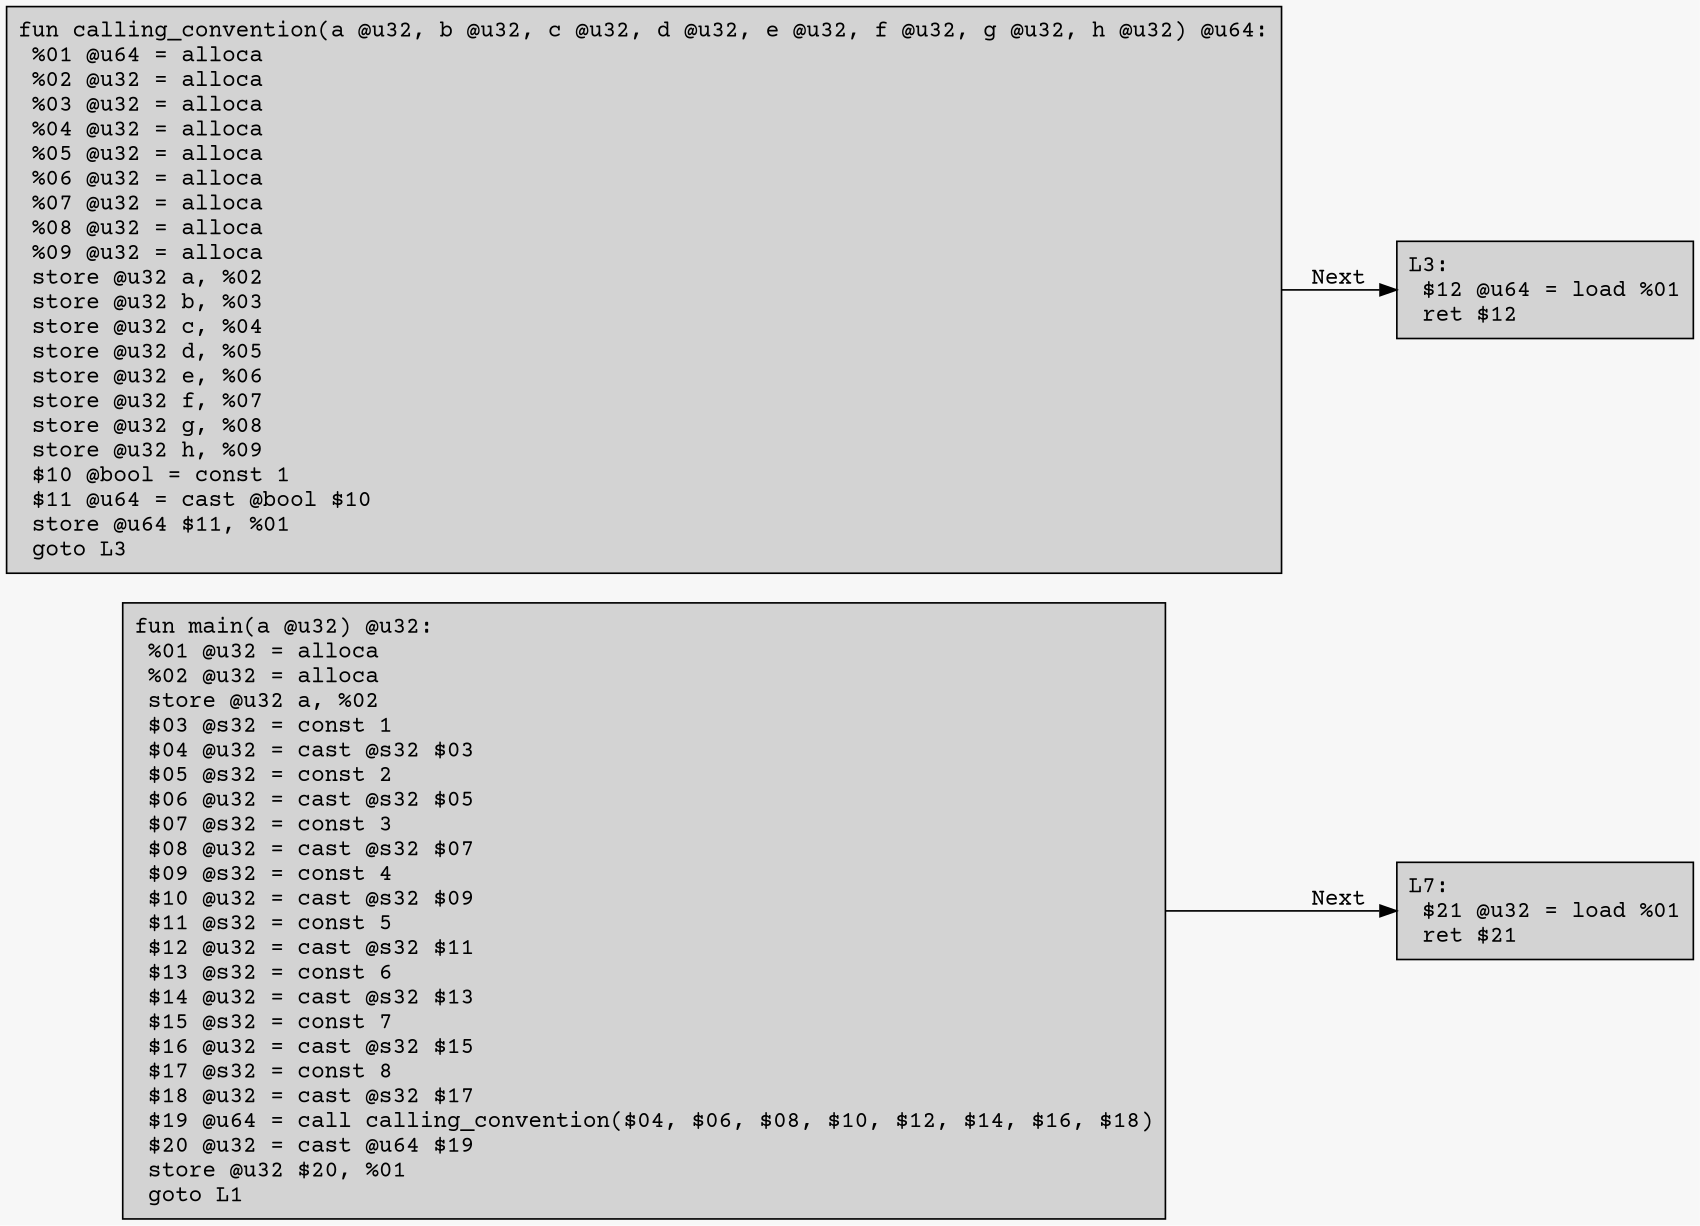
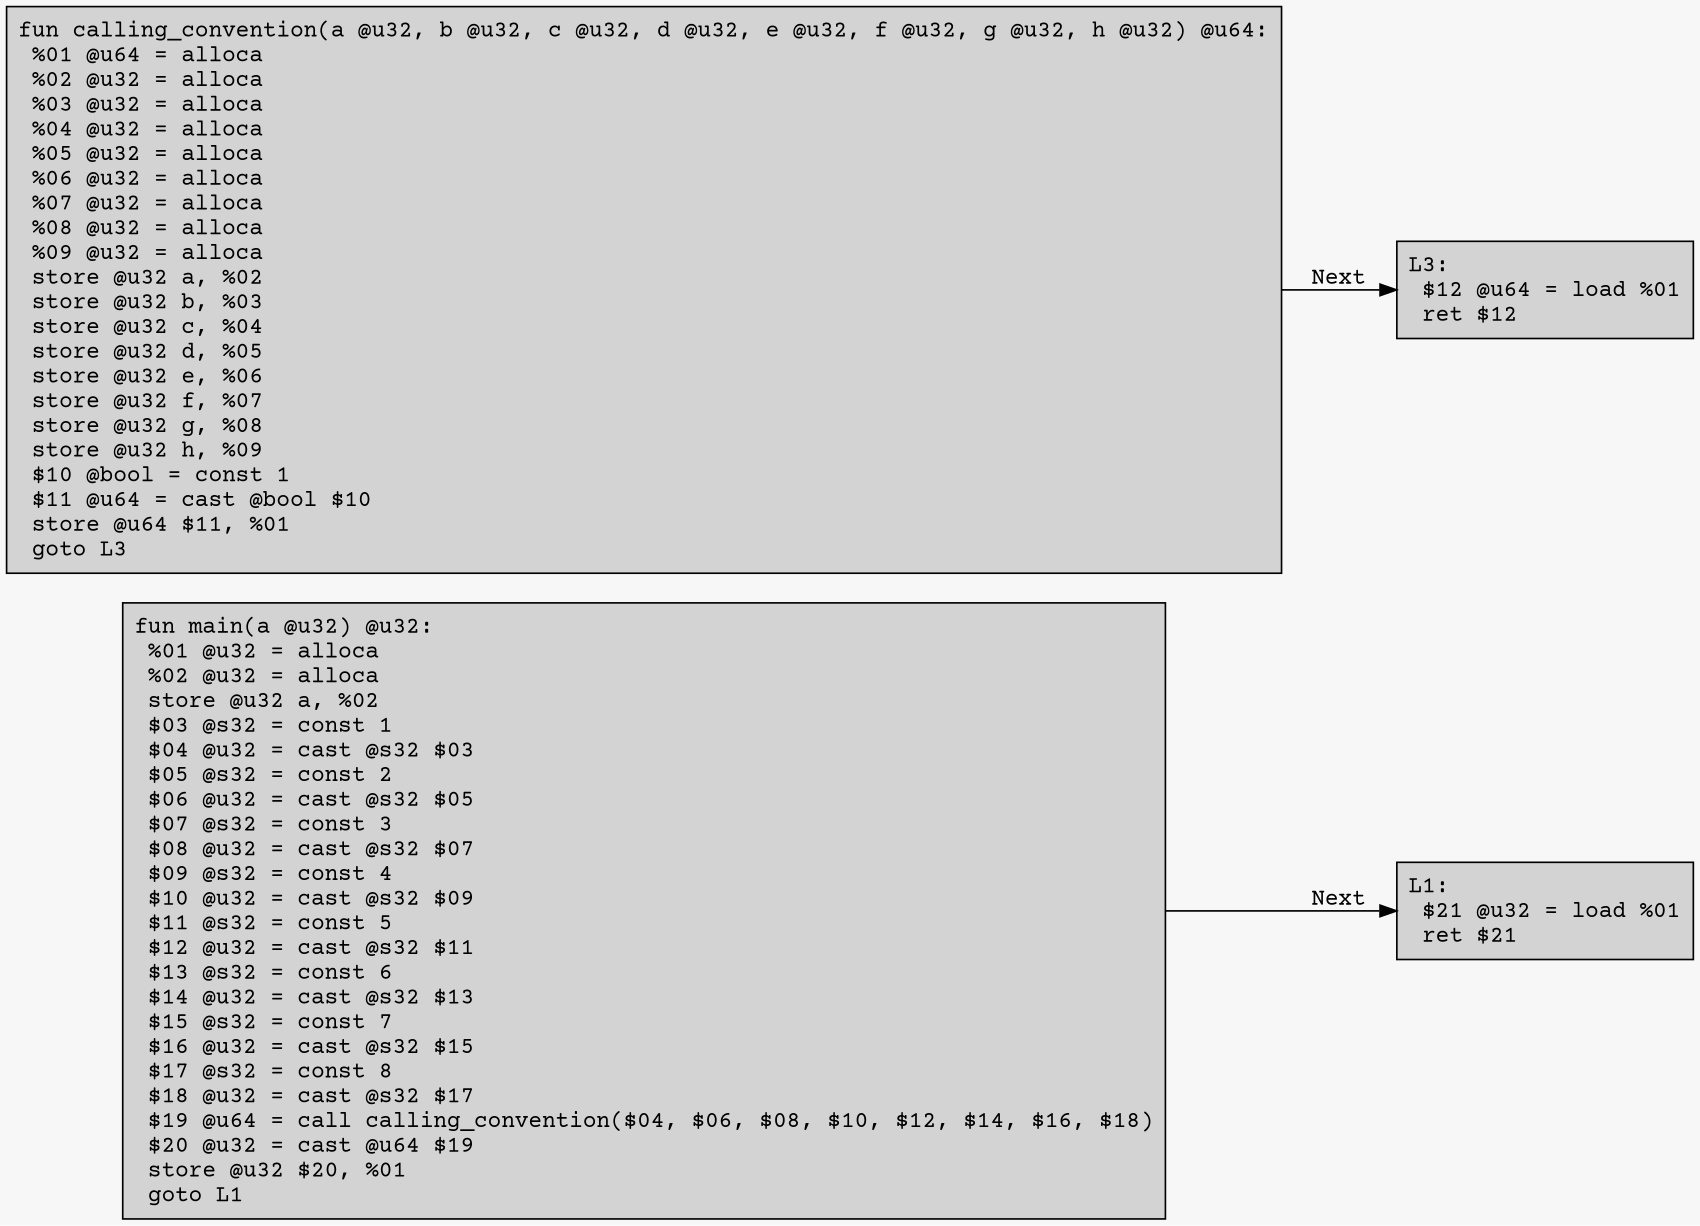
(1545, 911) -> (1545, 911)
